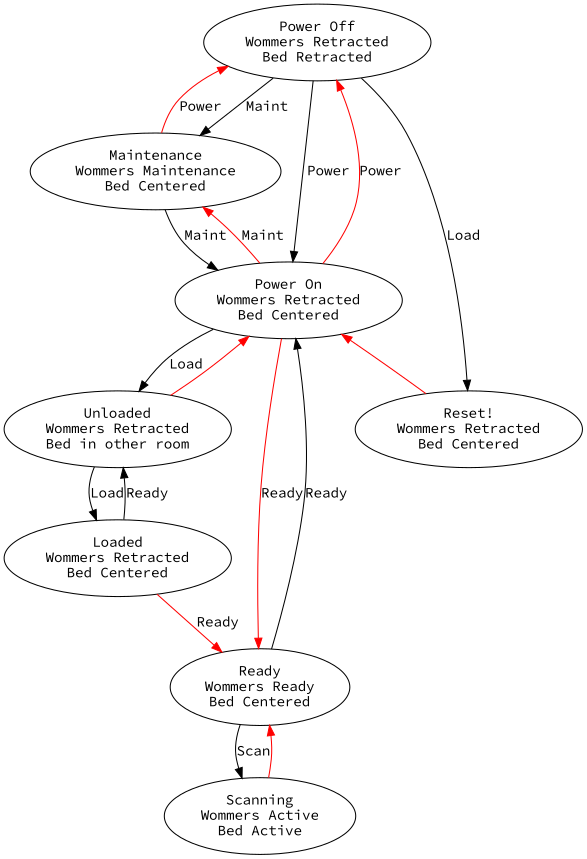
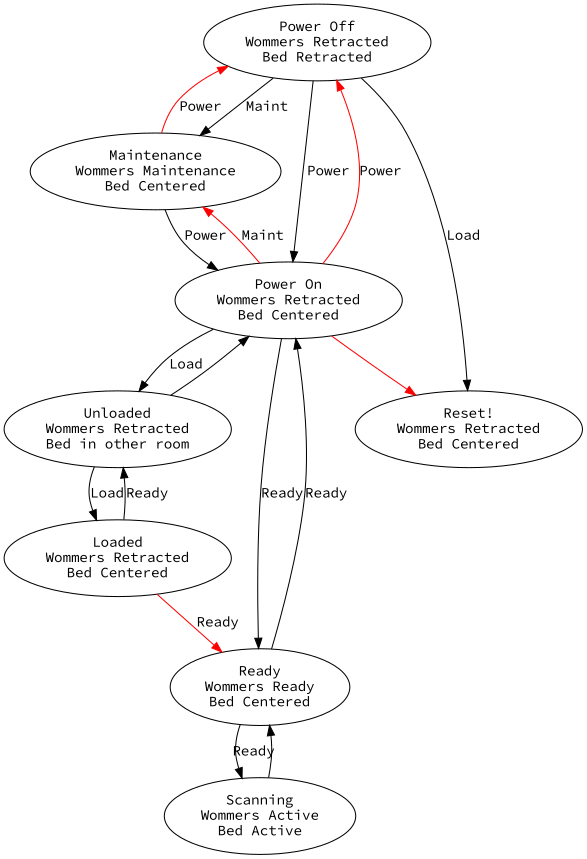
(206, 236) -> (206, 236)
(388, 367) -> (369, 363)
(207, 370) -> (207, 370)
(261, 488) -> (261, 488)
(254, 752) -> (254, 752)
(271, 757) -> (271, 757)
